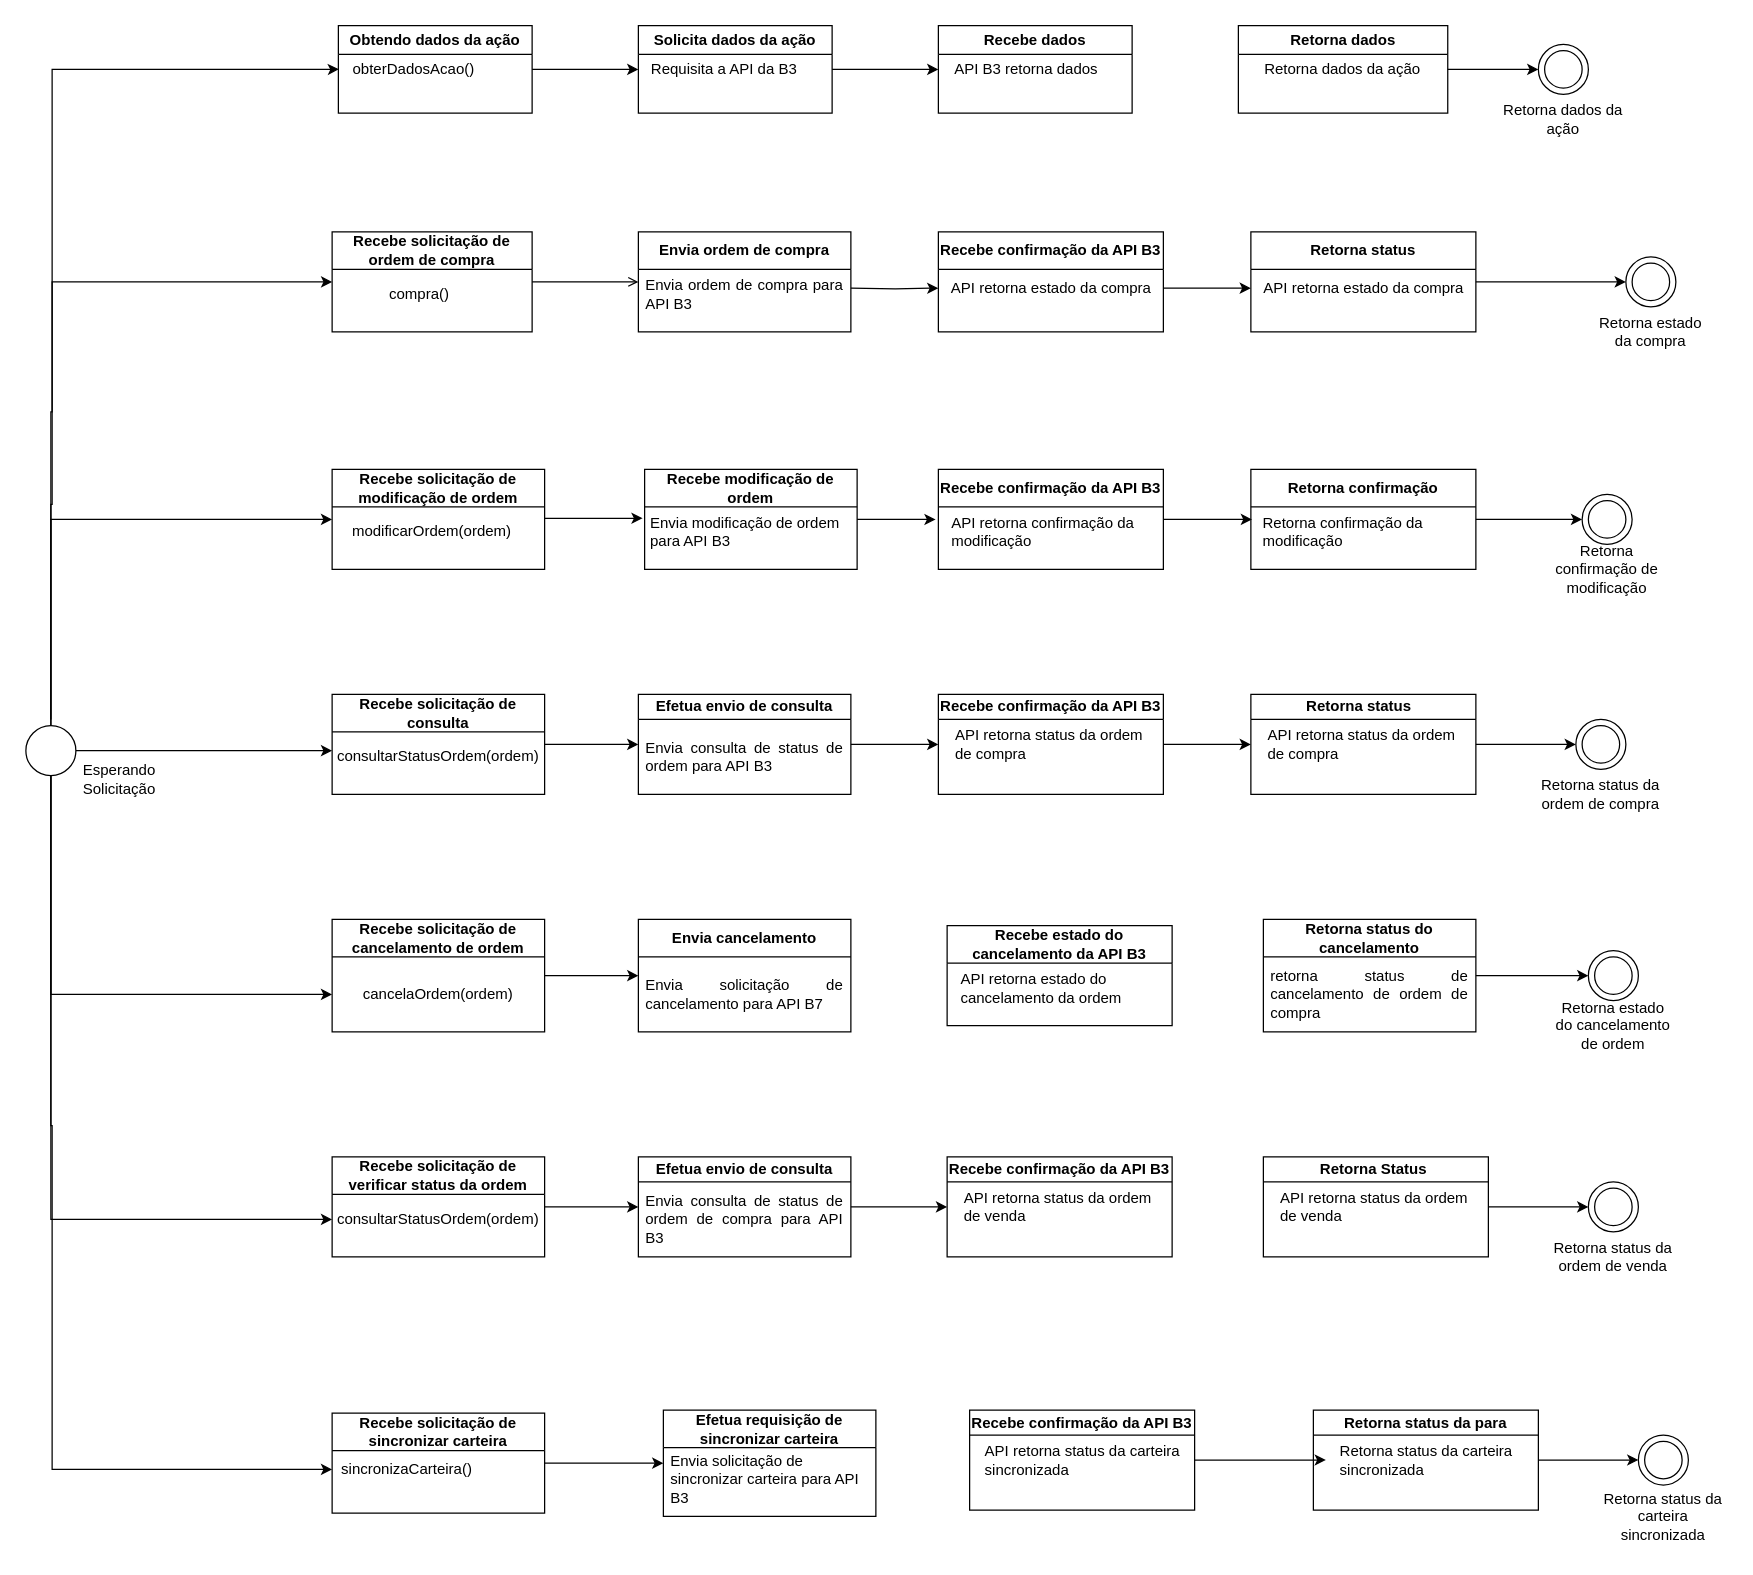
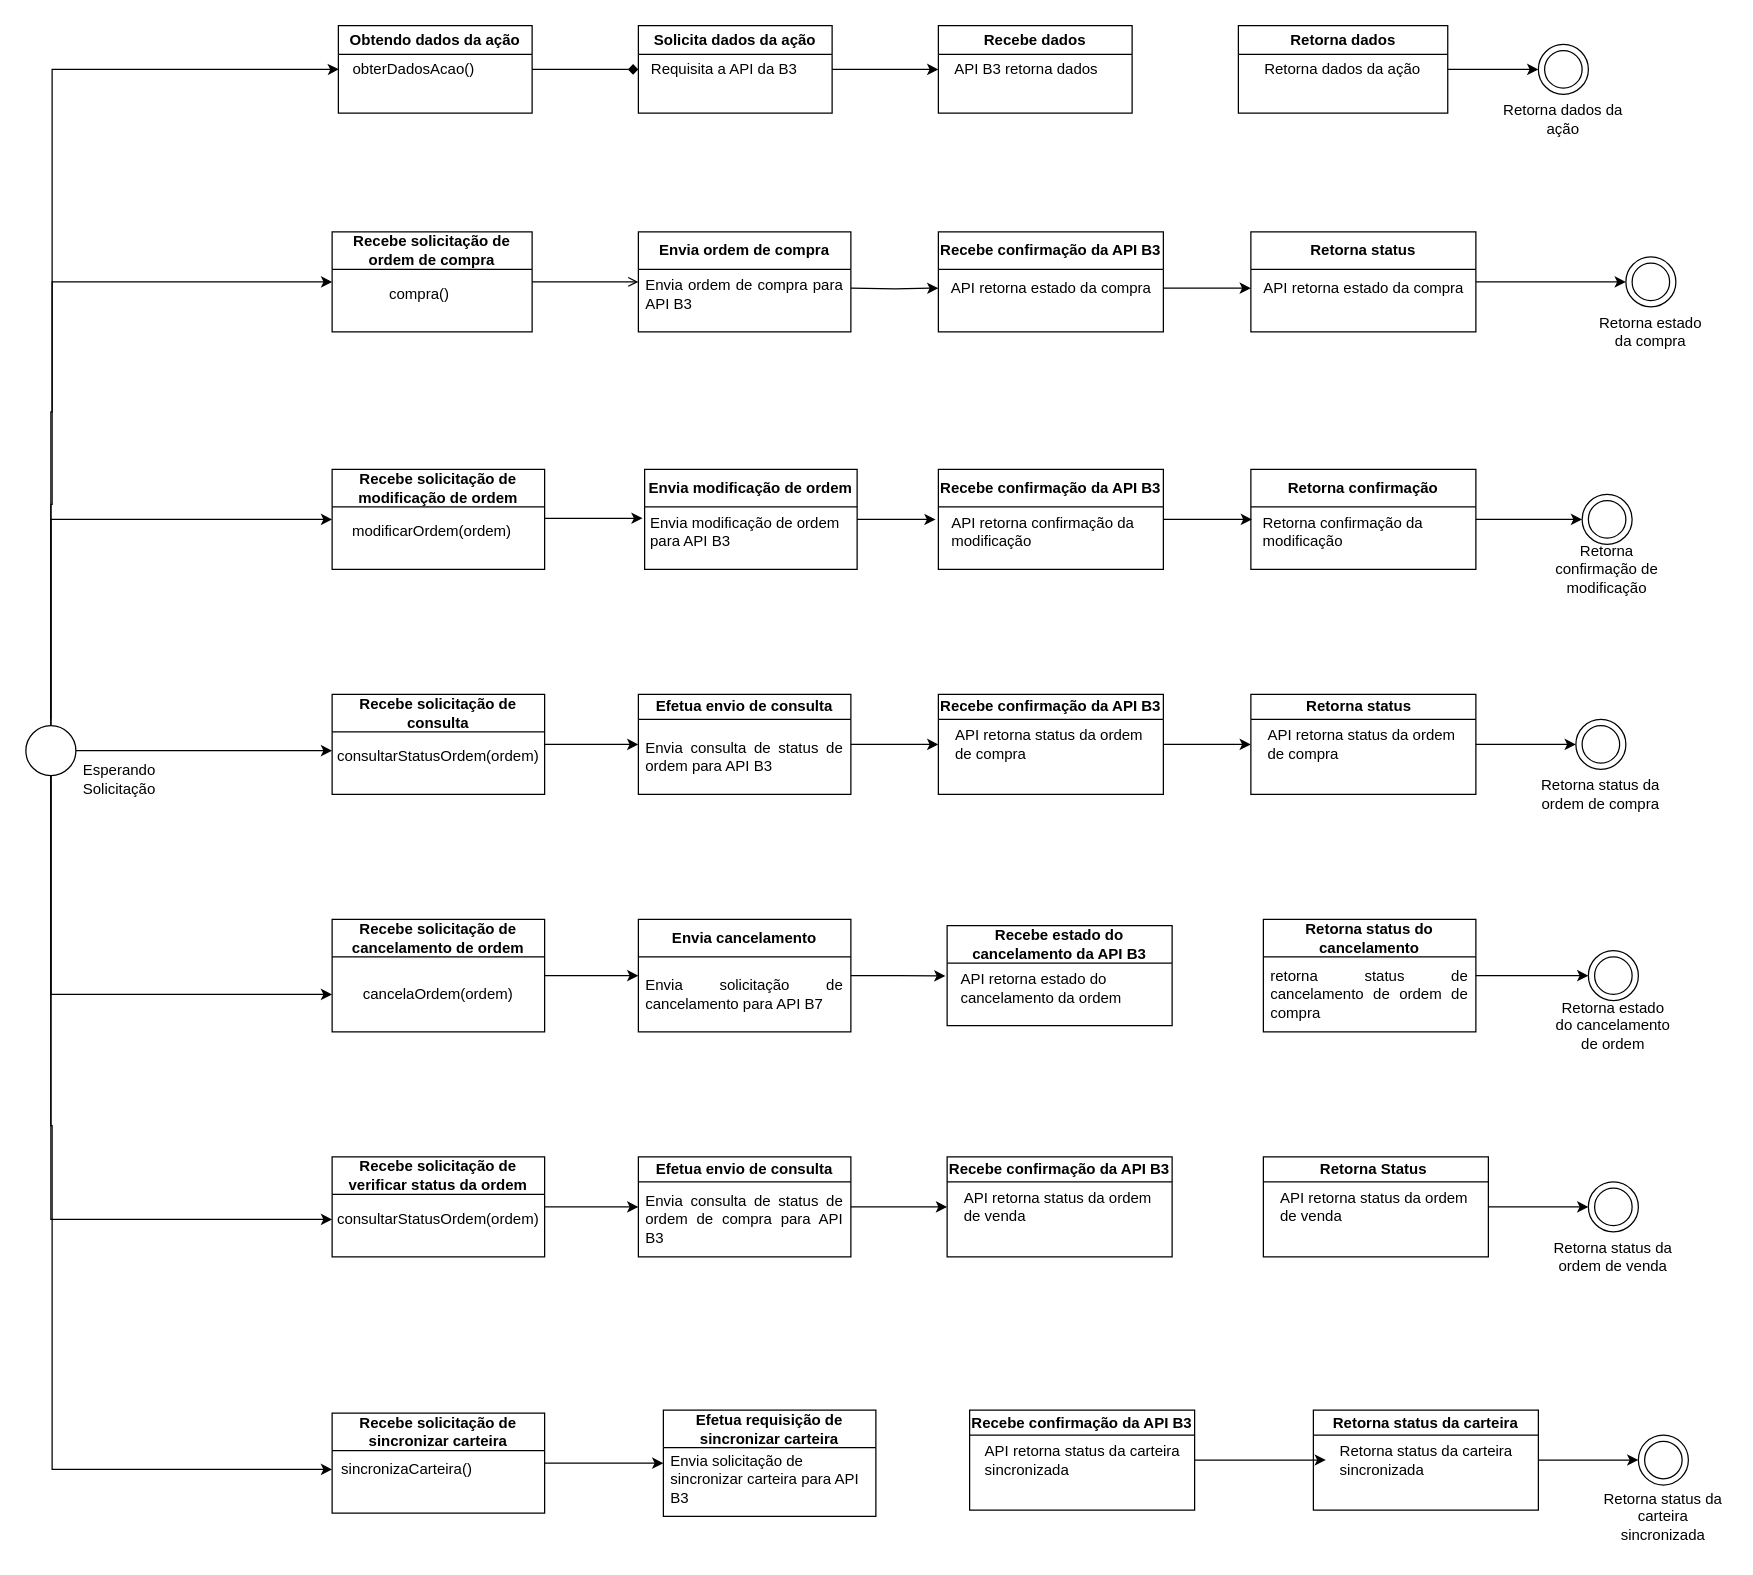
(628, 69) -> (627, 69)
(751, 488) -> (751, 488)
none -> (894, 976)
(1426, 1423) -> (1426, 1423)
